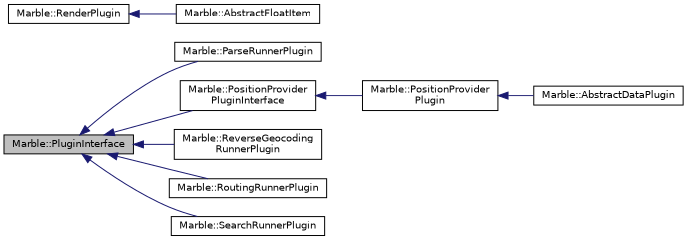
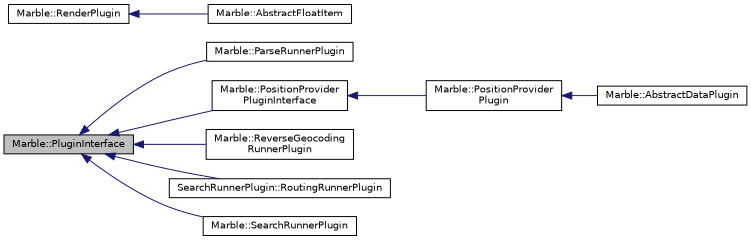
(248, 188) -> (280, 188)
